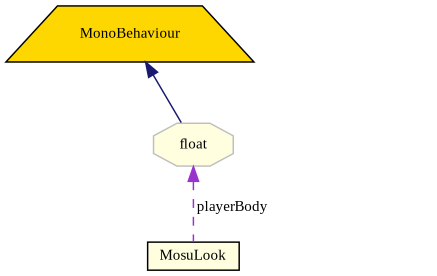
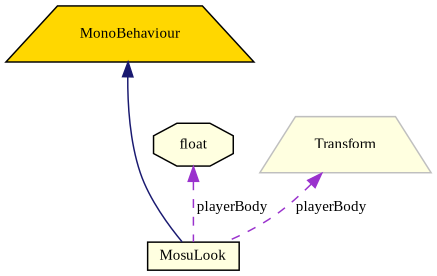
(167, 99) -> (138, 165)
(193, 145) -> (193, 145)
none -> (345, 145)
